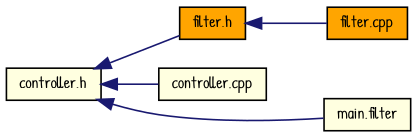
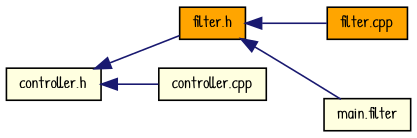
(217, 120) -> (298, 73)
